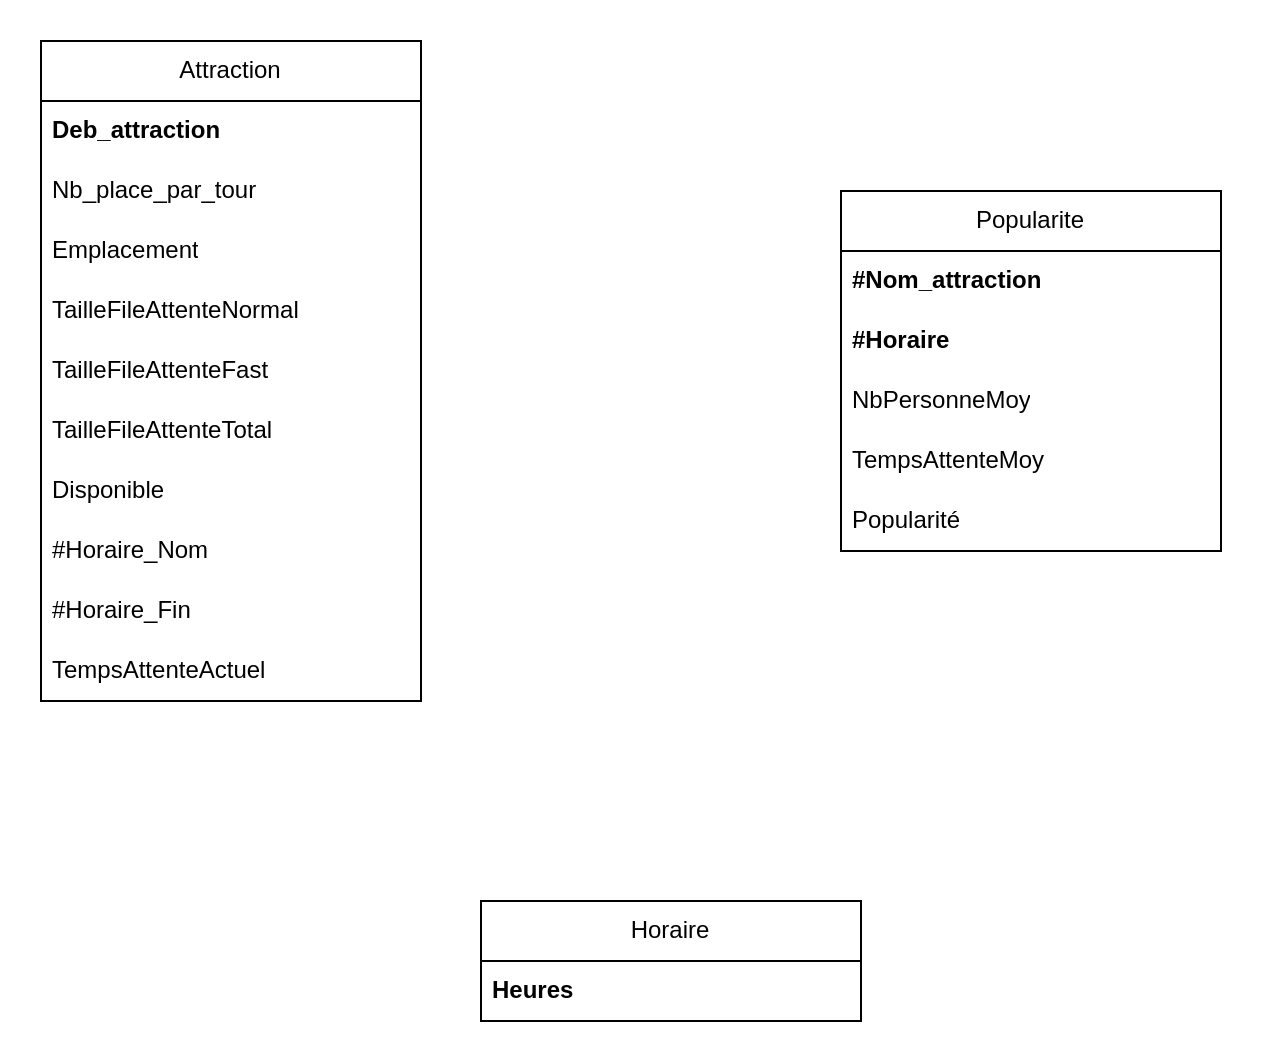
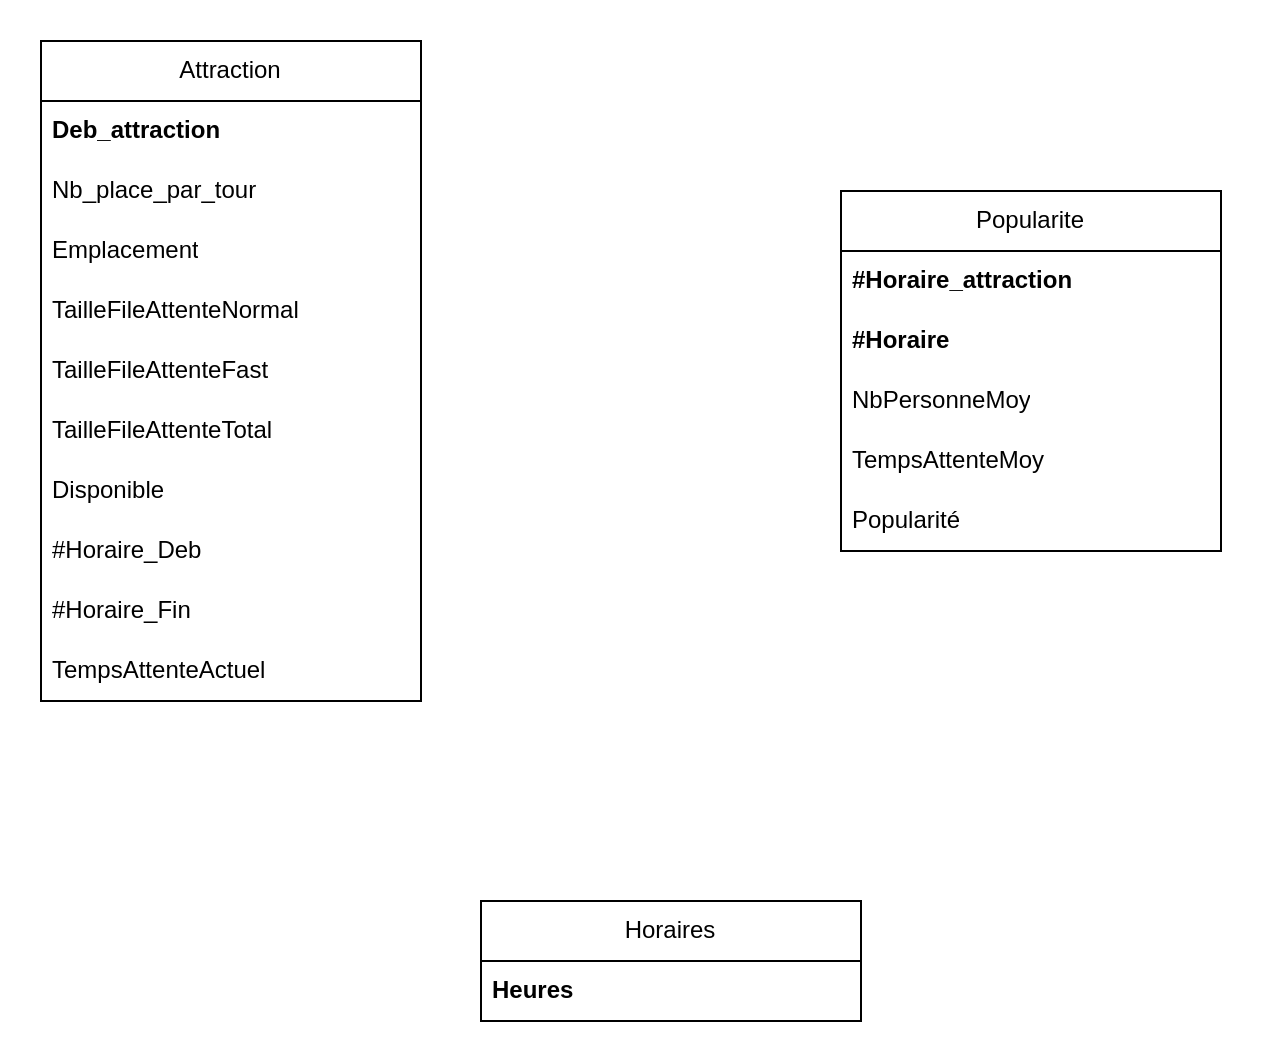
(951, 281) -> (974, 281)
(131, 551) -> (131, 551)
(671, 931) -> (671, 931)
